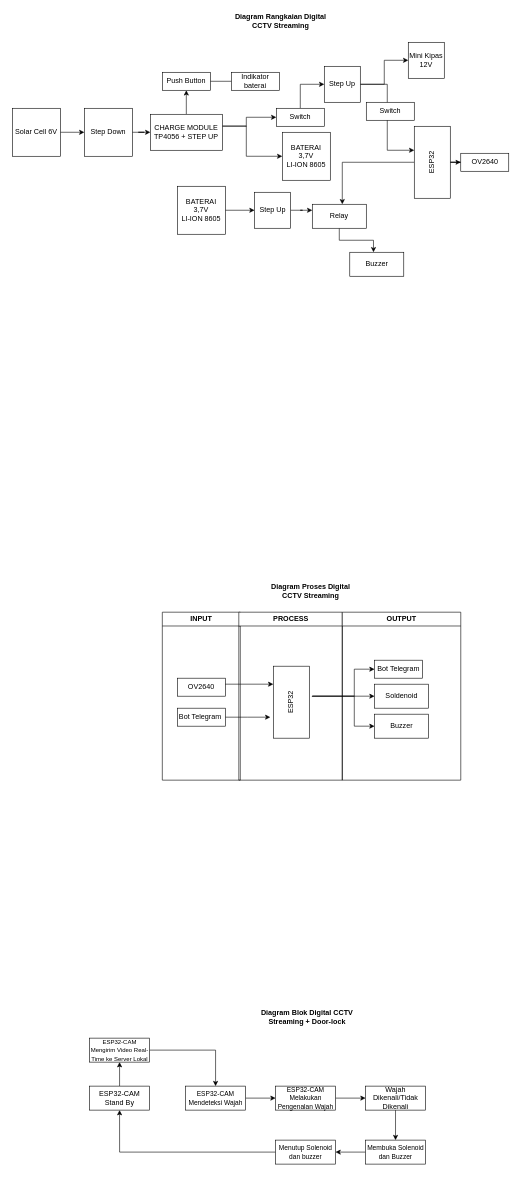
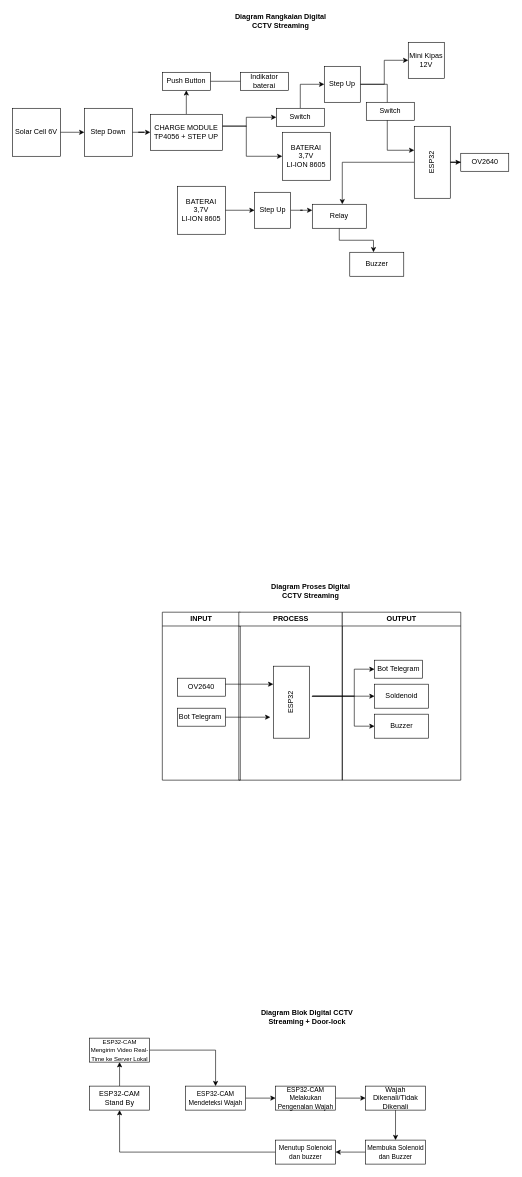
(255, 81) -> (264, 81)
